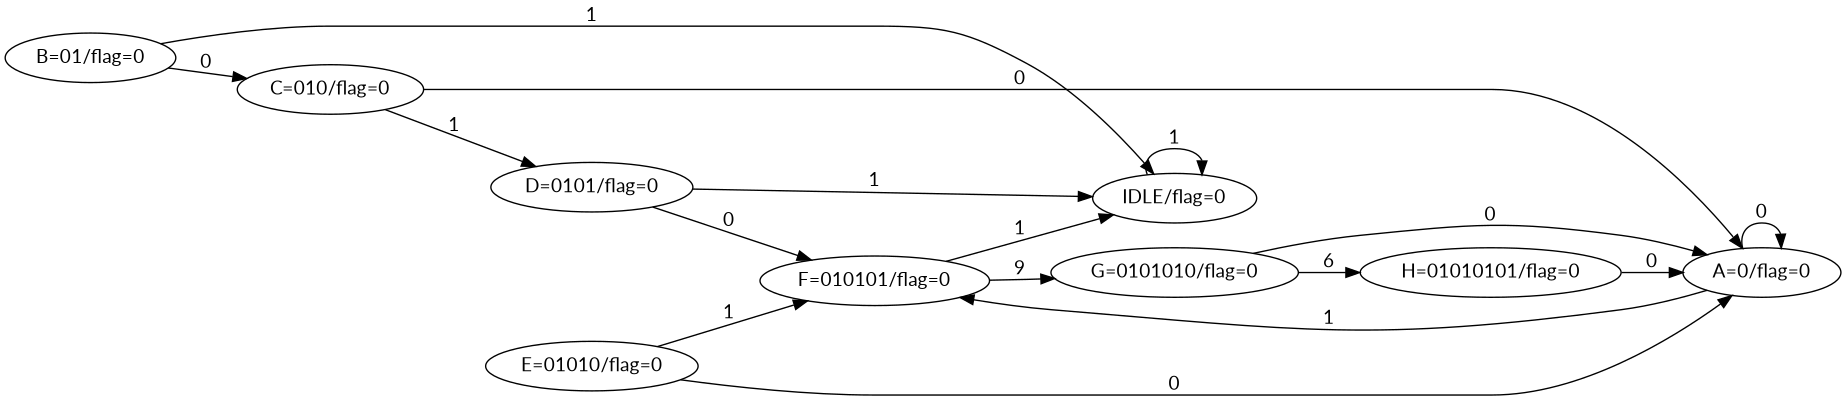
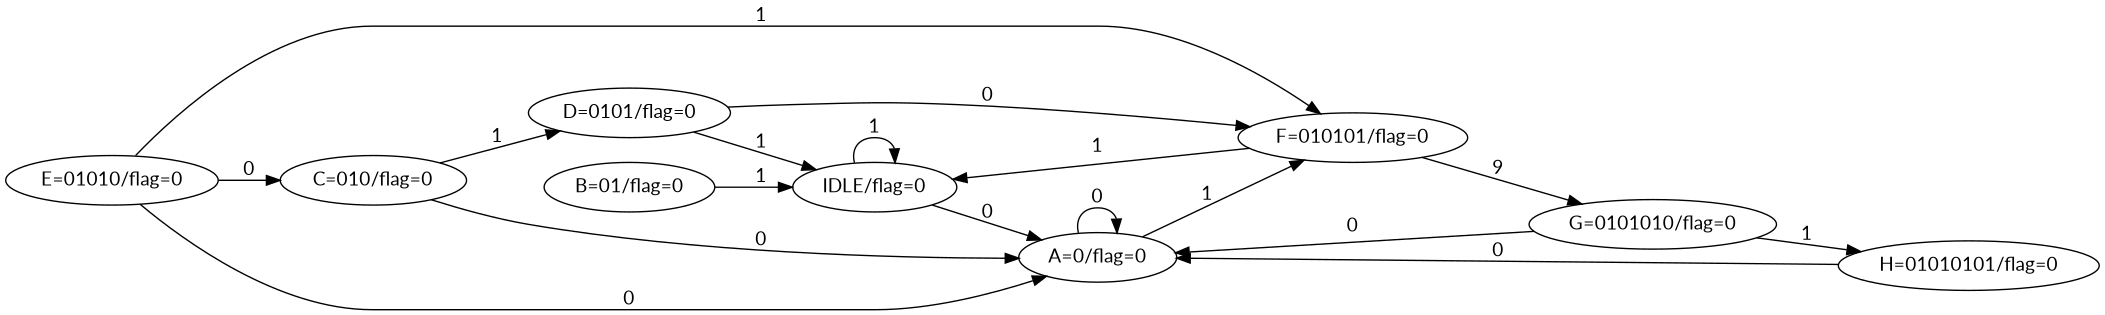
(200, 72) -> (242, 180)
none -> (980, 220)
(1329, 262) -> (1807, 235)
